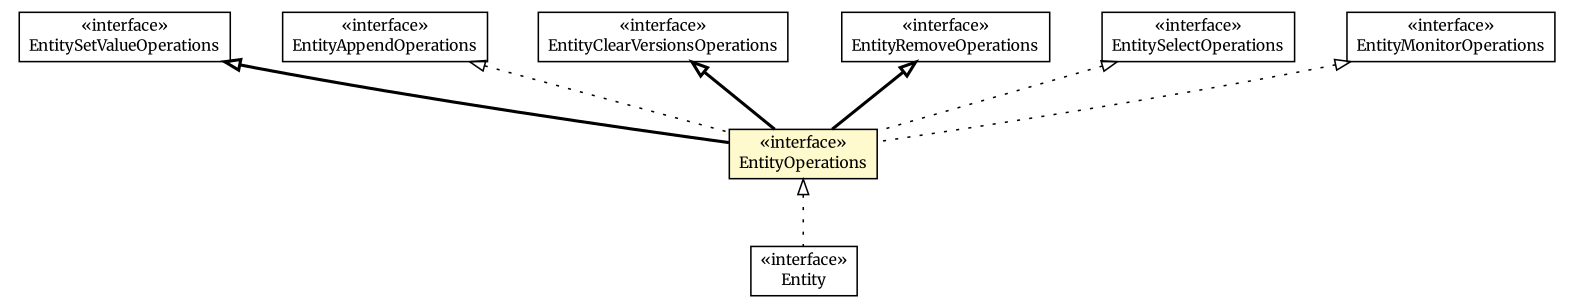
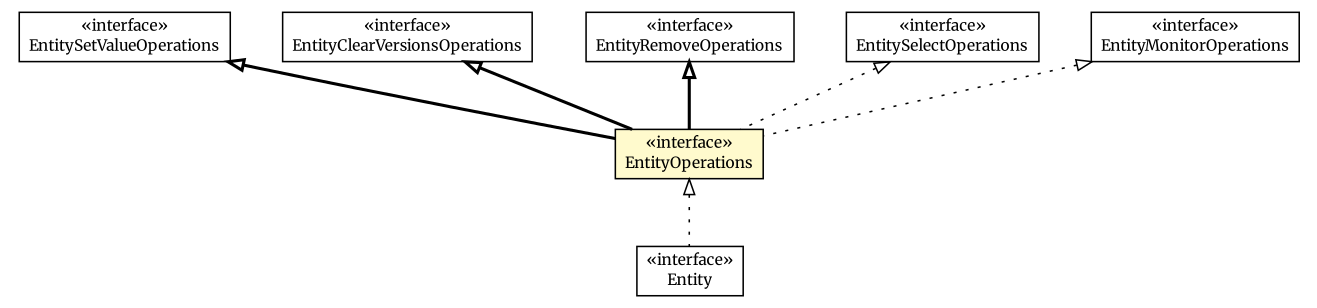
(384, 37) -> none
